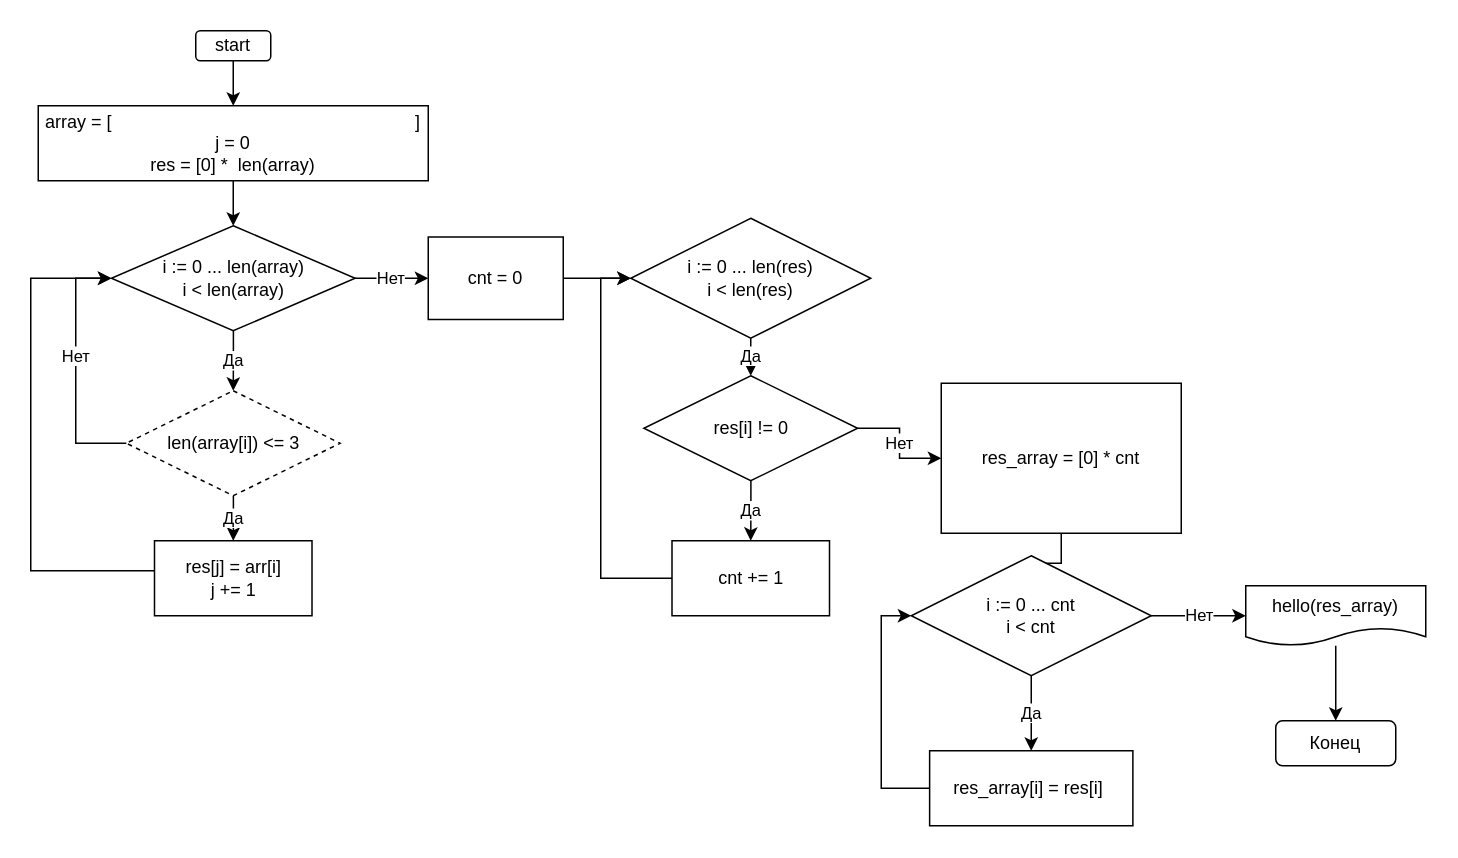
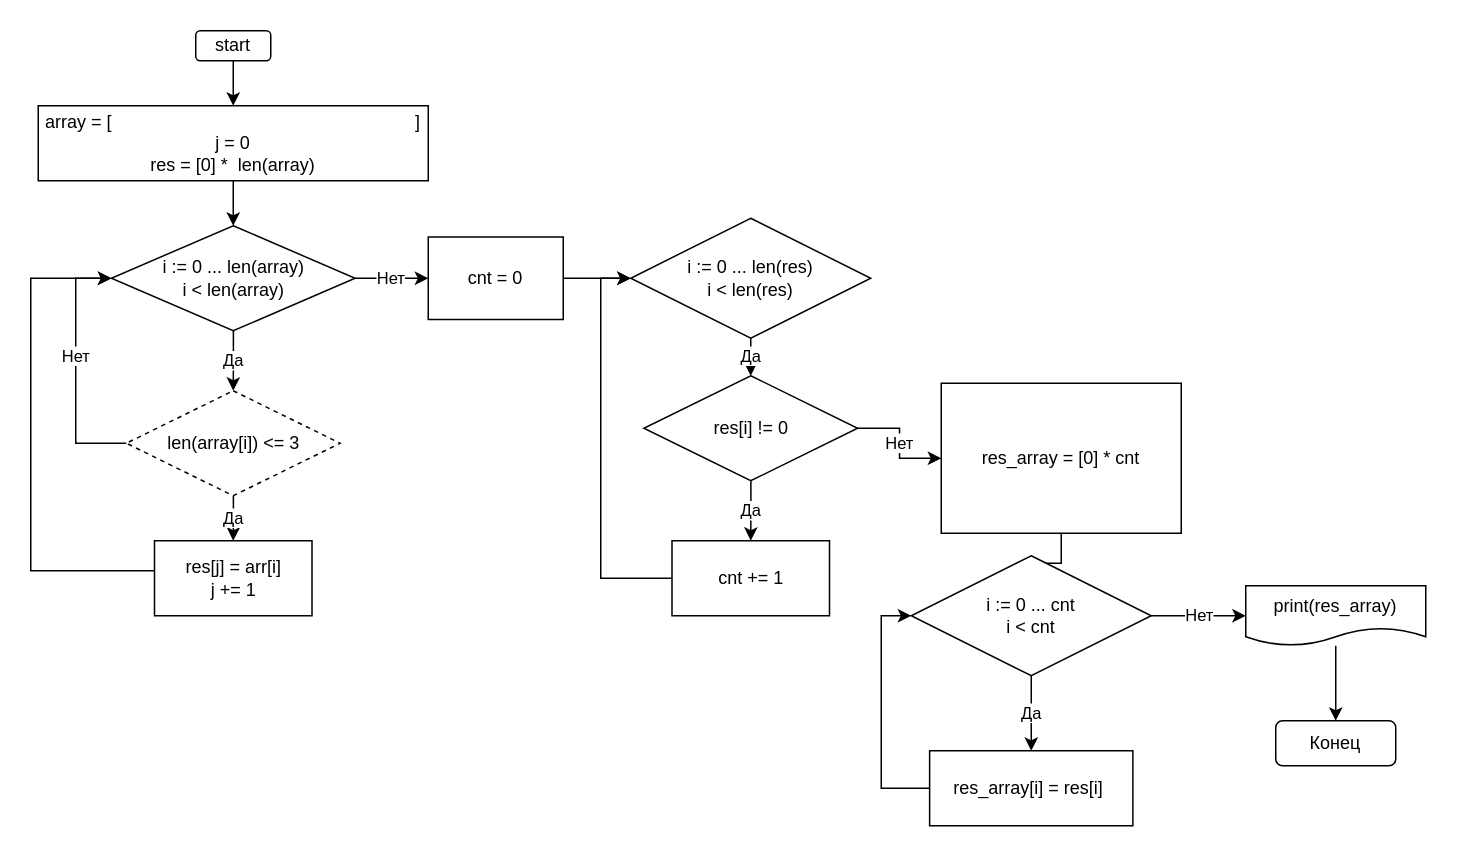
(1336, 607) -> (1336, 607)
